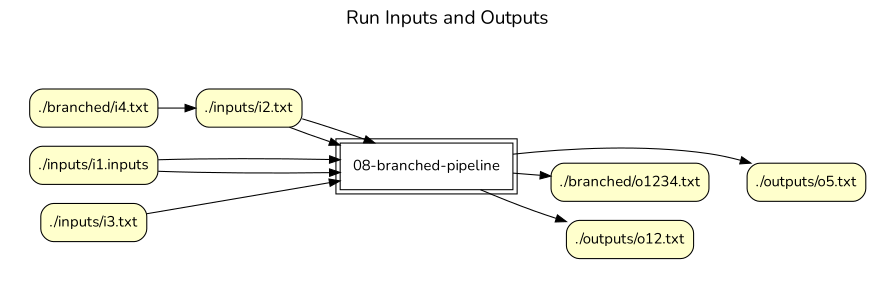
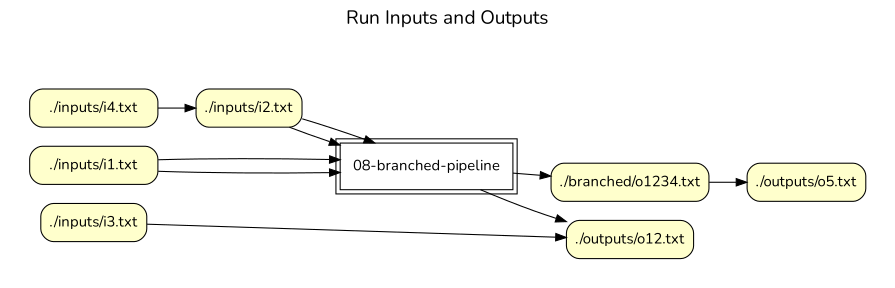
(94, 108) -> (94, 108)
(627, 148) -> (723, 182)
(94, 165) -> (94, 165)
(238, 198) -> (351, 231)
